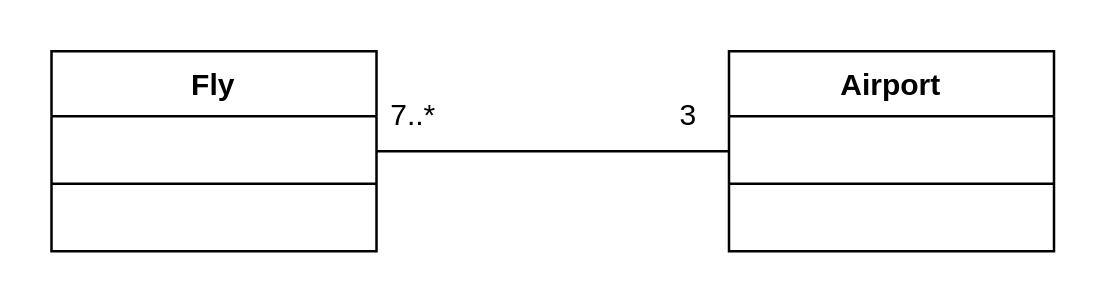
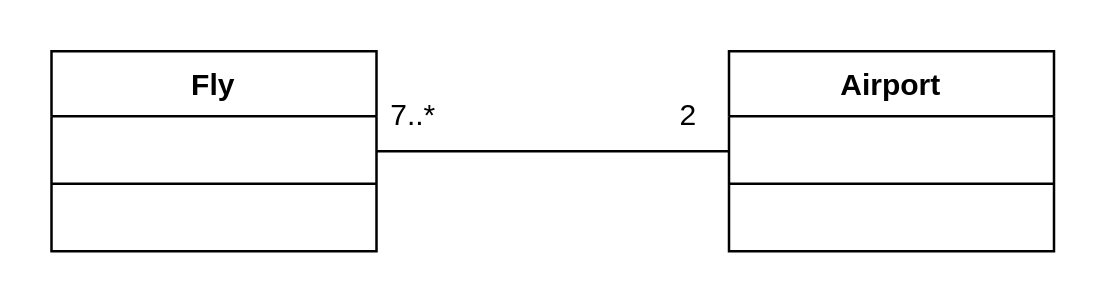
(689, 116) -> (689, 116)
